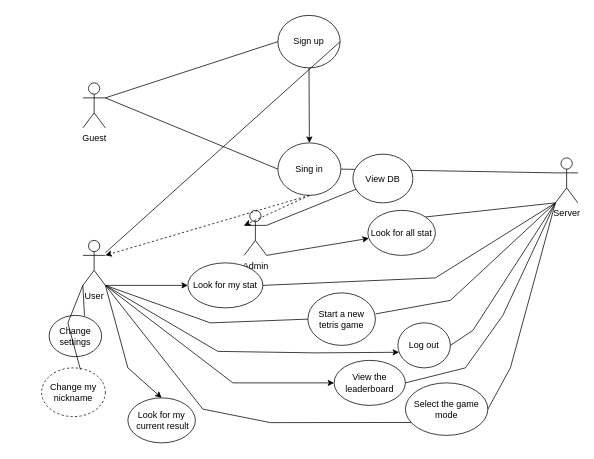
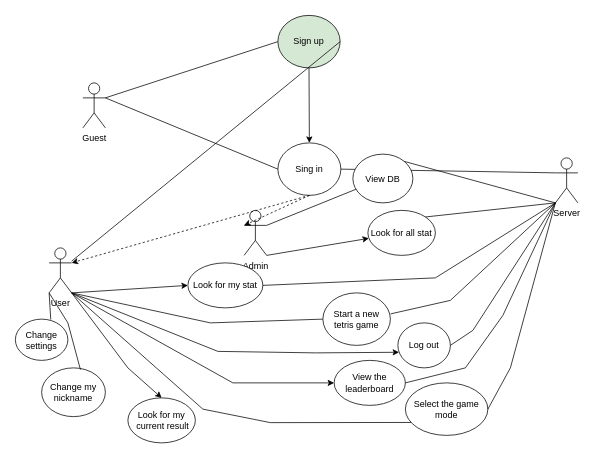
(309, 42) -> (309, 42)
none -> (495, 186)
(94, 263) -> (60, 270)
(342, 319) -> (357, 319)
(75, 336) -> (42, 340)
(74, 392) -> (74, 392)
